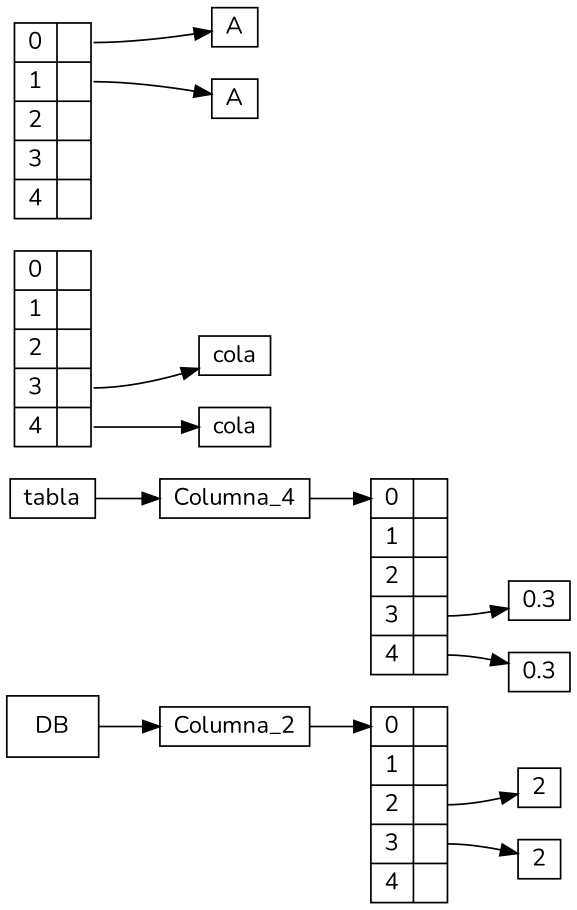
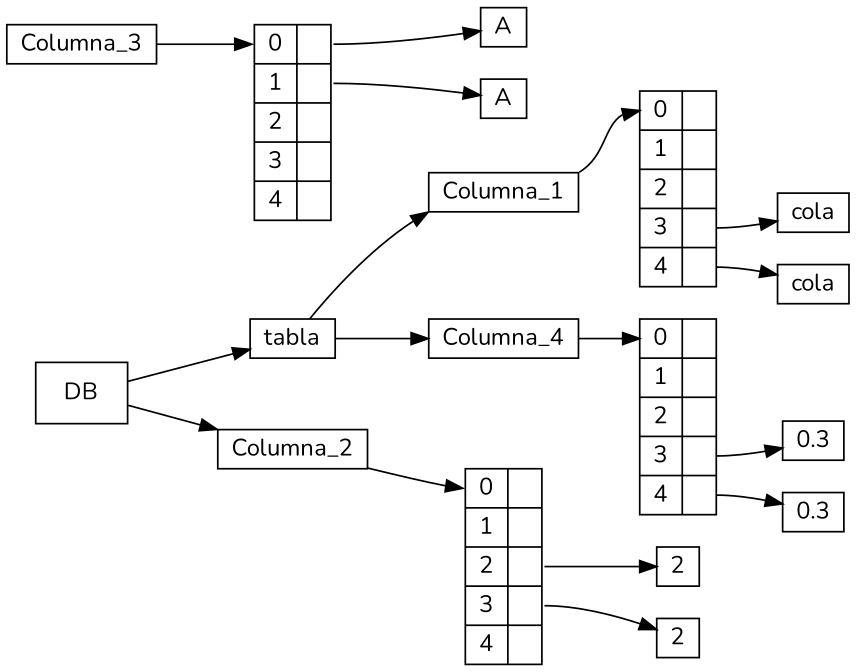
none -> (82, 44)
none -> (504, 192)
none -> (181, 368)
